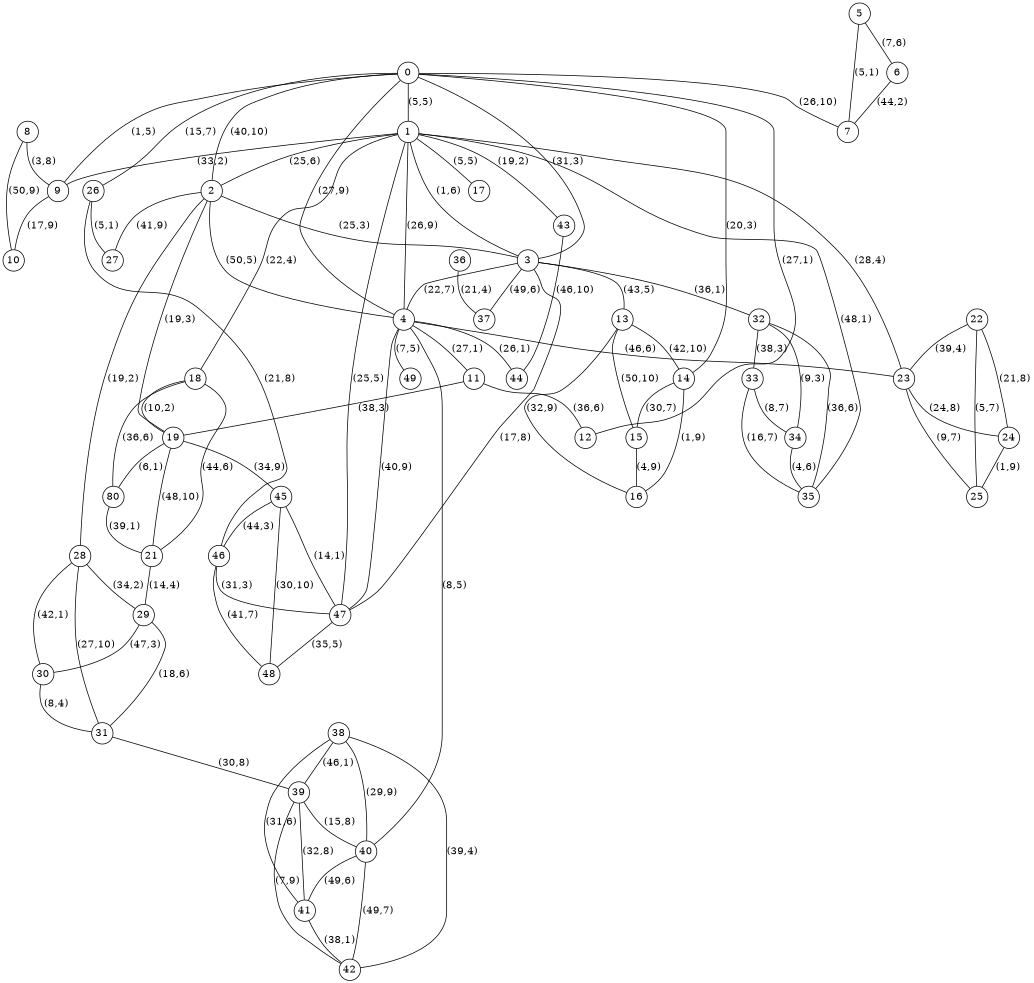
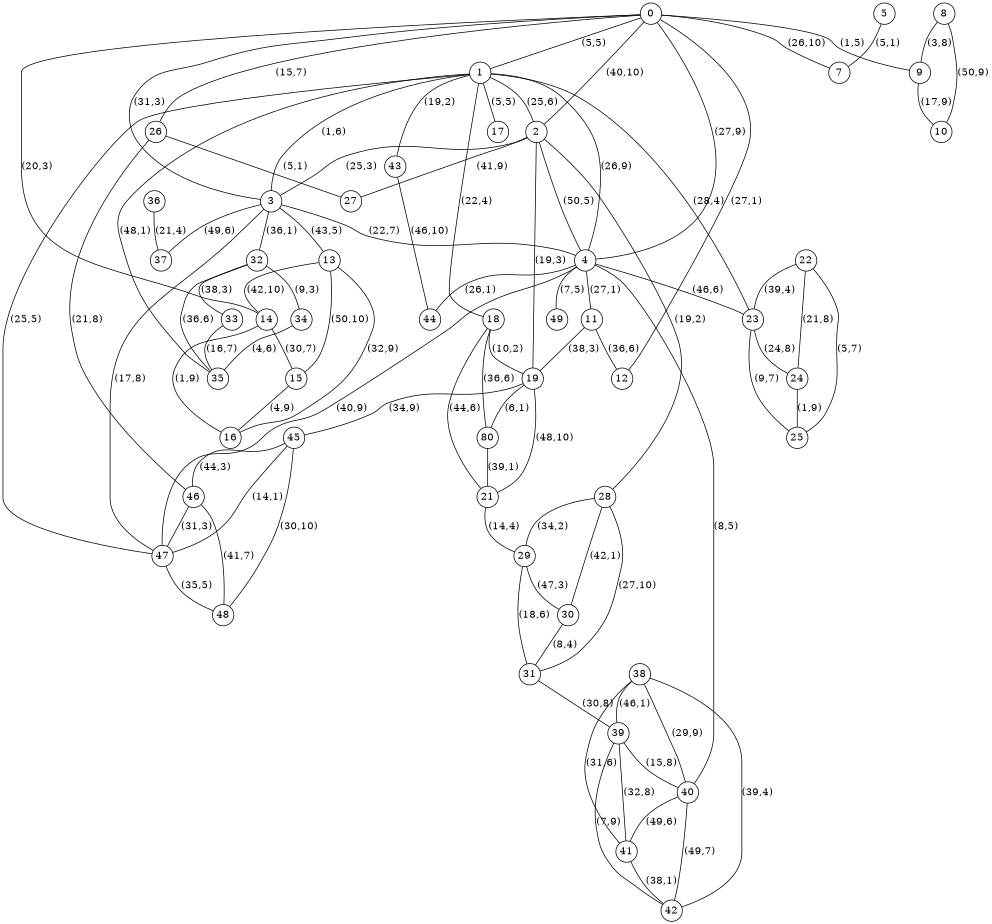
(897, 73) -> none
(231, 152) -> none
(765, 415) -> none
